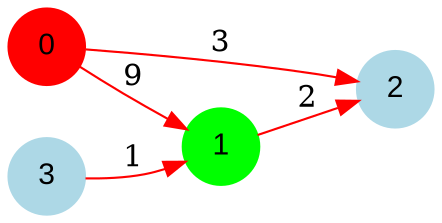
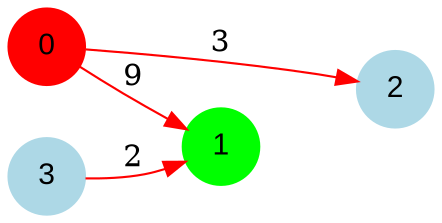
(298, 121) -> none
(134, 158) -> (134, 158)
